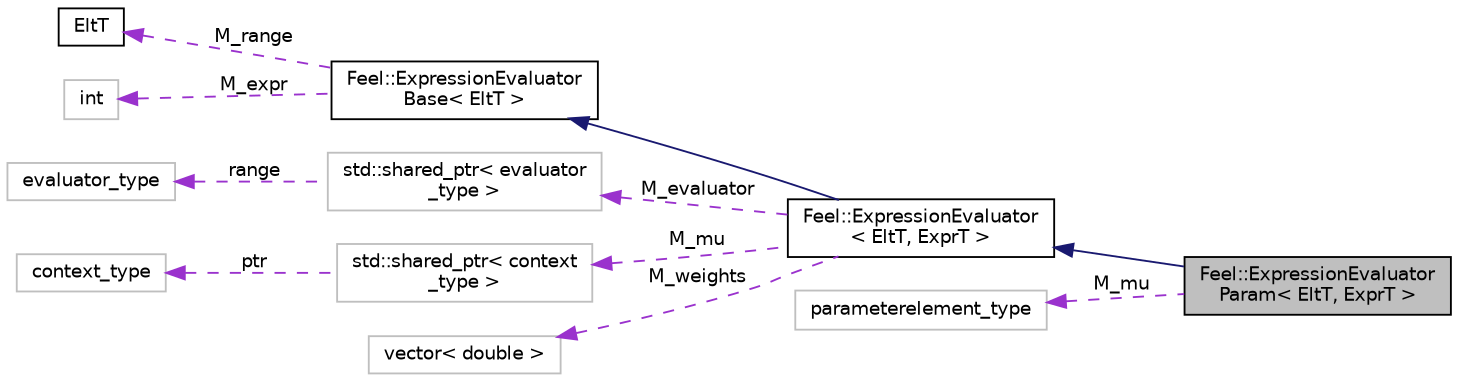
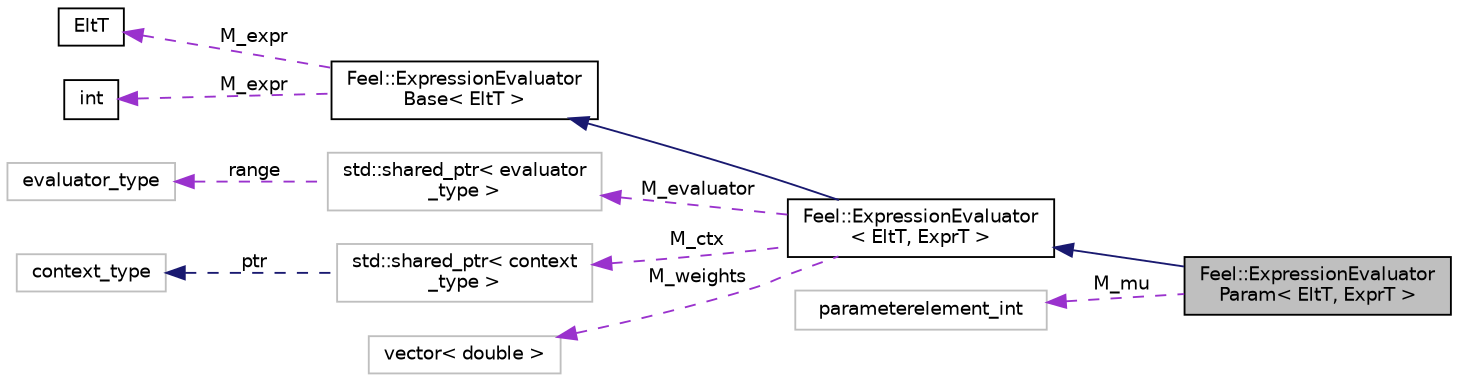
(251, 37) -> (251, 37)
(91, 100) -> (91, 100)
(695, 240) -> (695, 240)
(261, 273) -> (261, 273)
(921, 310) -> (921, 310)
